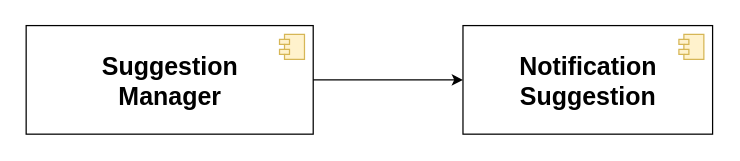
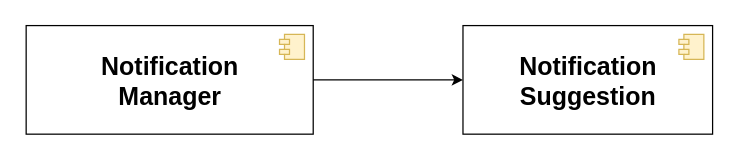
(170, 81) -> (170, 81)
